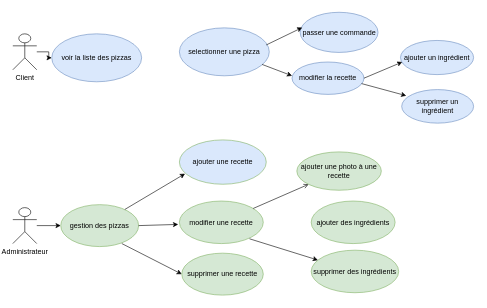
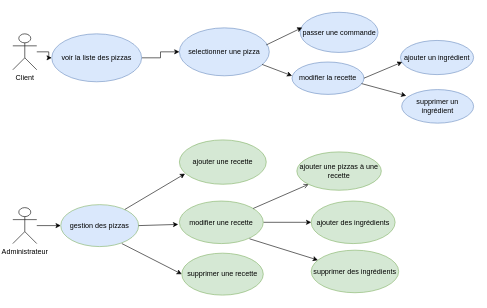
none -> (160, 55)
(223, 162) -> (223, 162)
(339, 171) -> (339, 171)
none -> (305, 223)
(99, 226) -> (99, 226)
